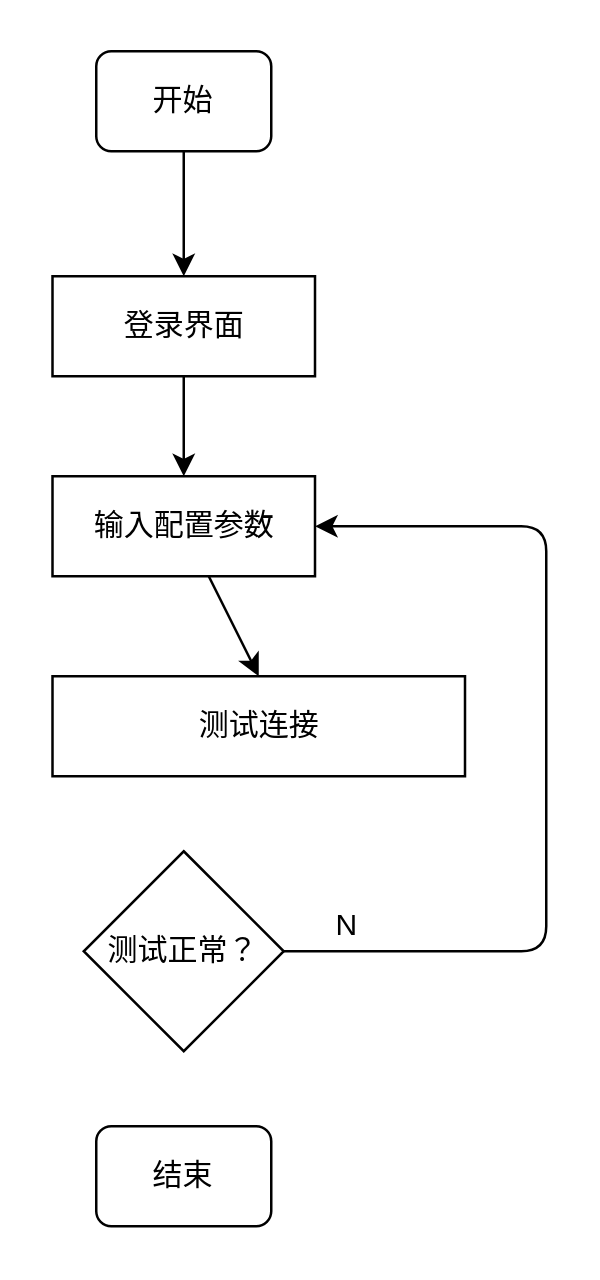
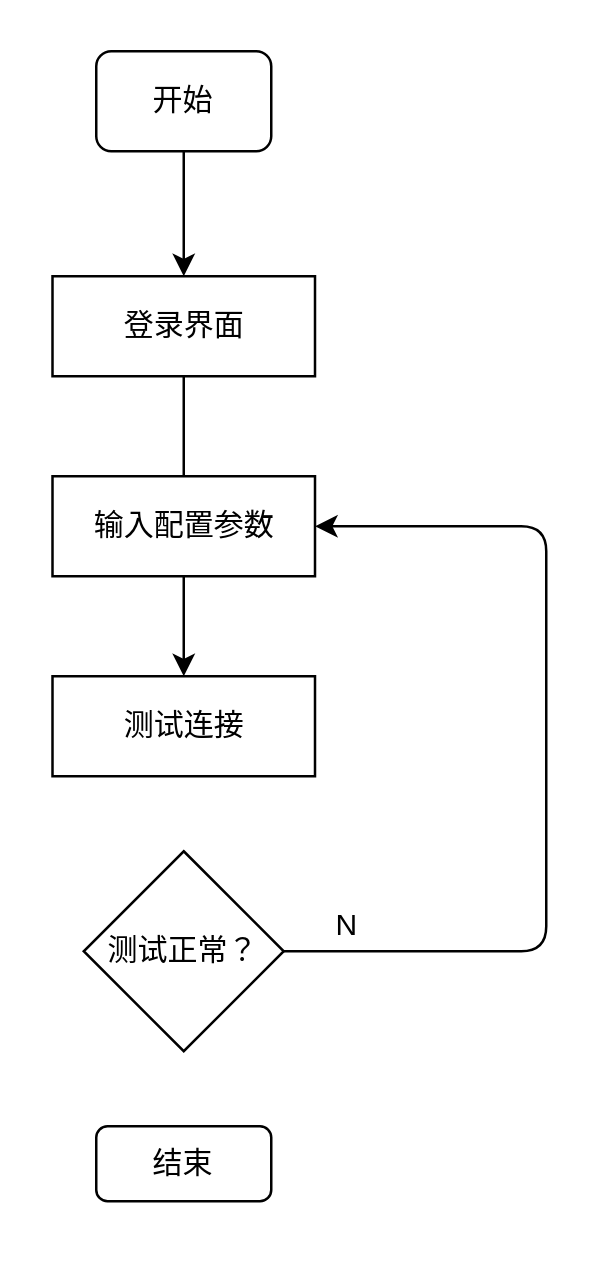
(184, 458) -> (184, 465)
(259, 726) -> (184, 726)
(184, 1176) -> (184, 1164)
